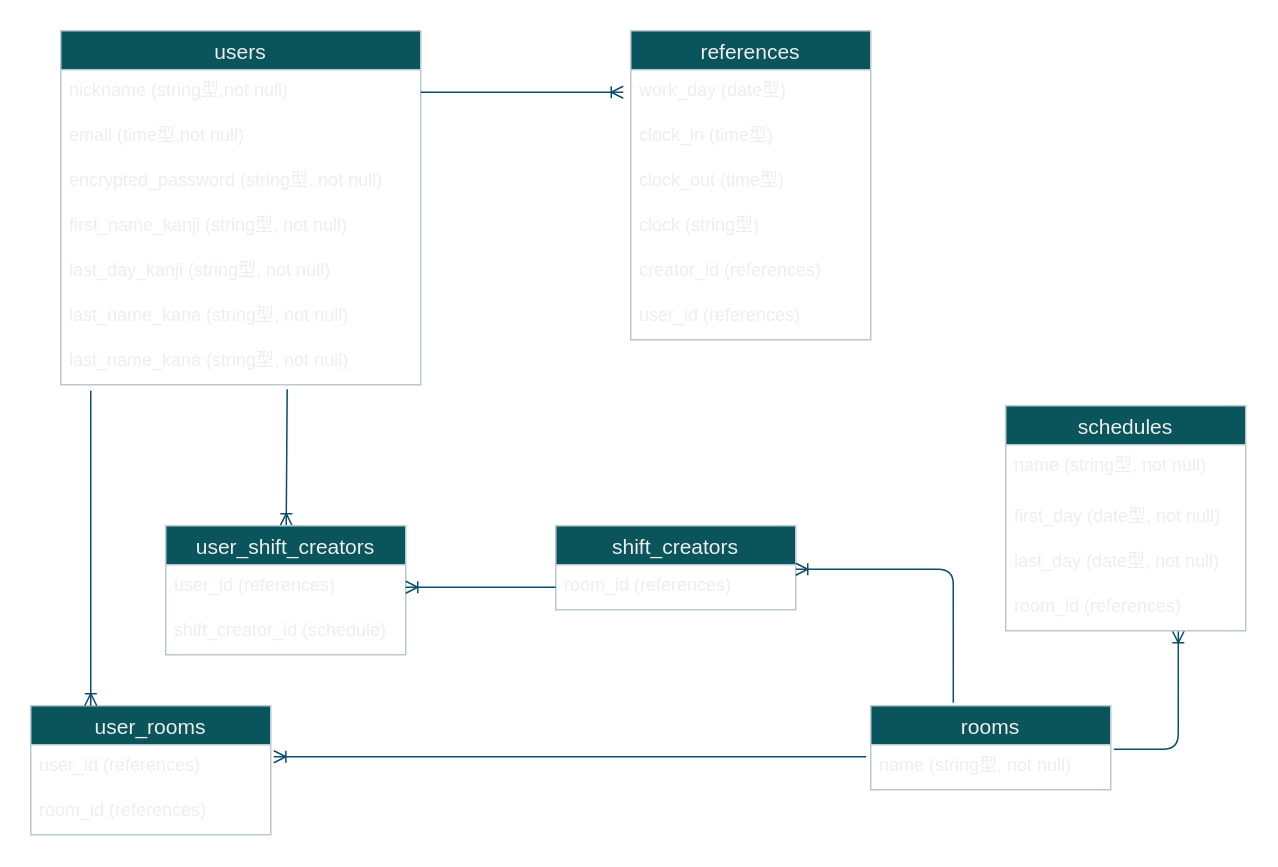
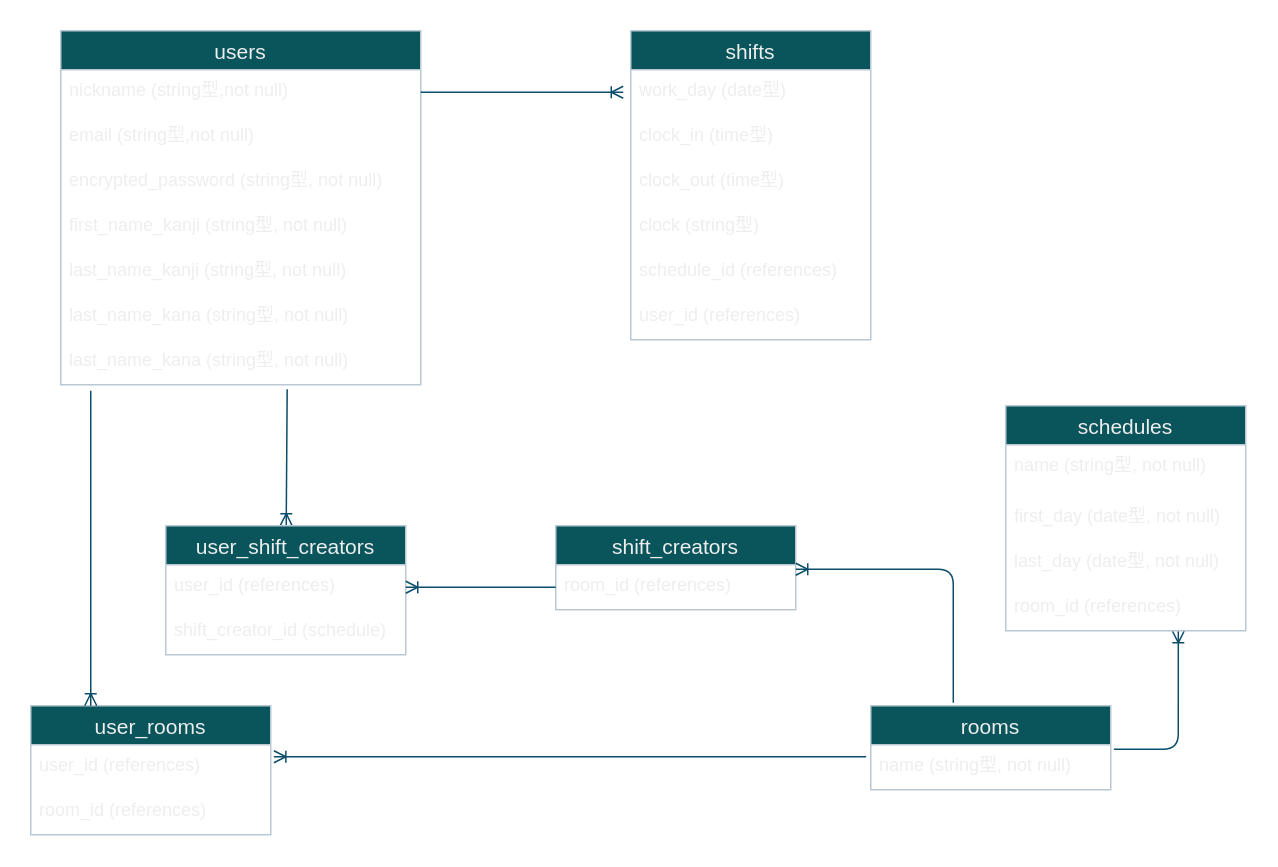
(750, 52) -> (750, 52)
(165, 135) -> (175, 135)
(223, 270) -> (228, 270)
(750, 270) -> (753, 270)
